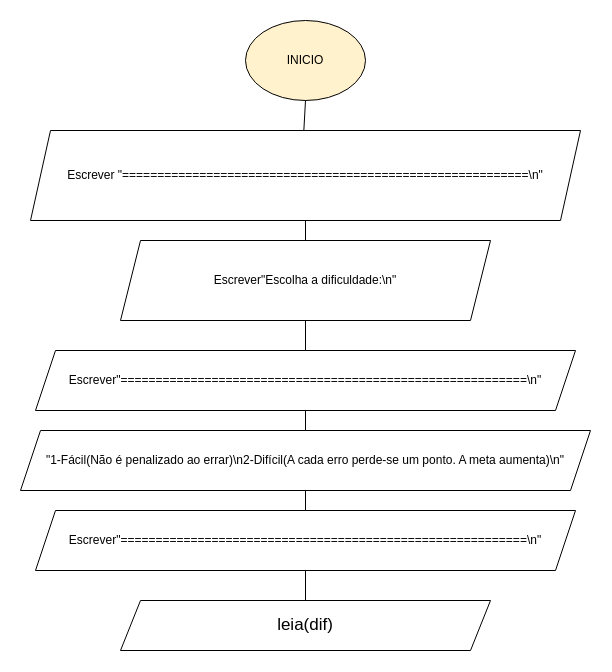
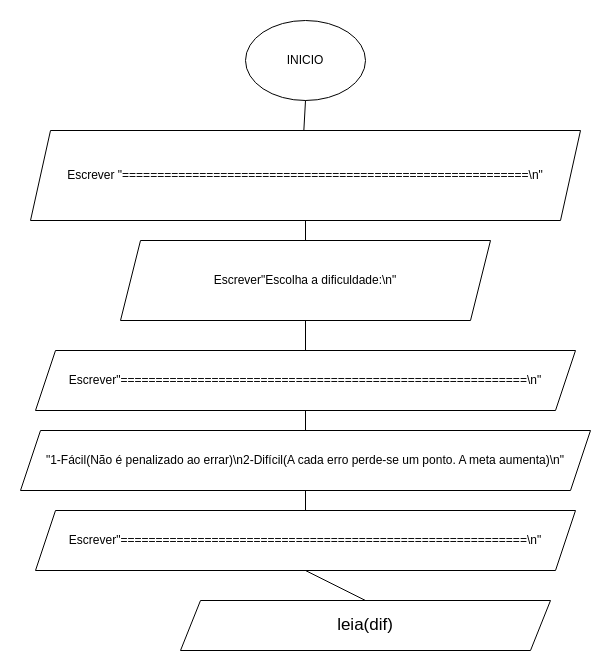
(306, 61) -> (306, 61)
(306, 626) -> (366, 626)
